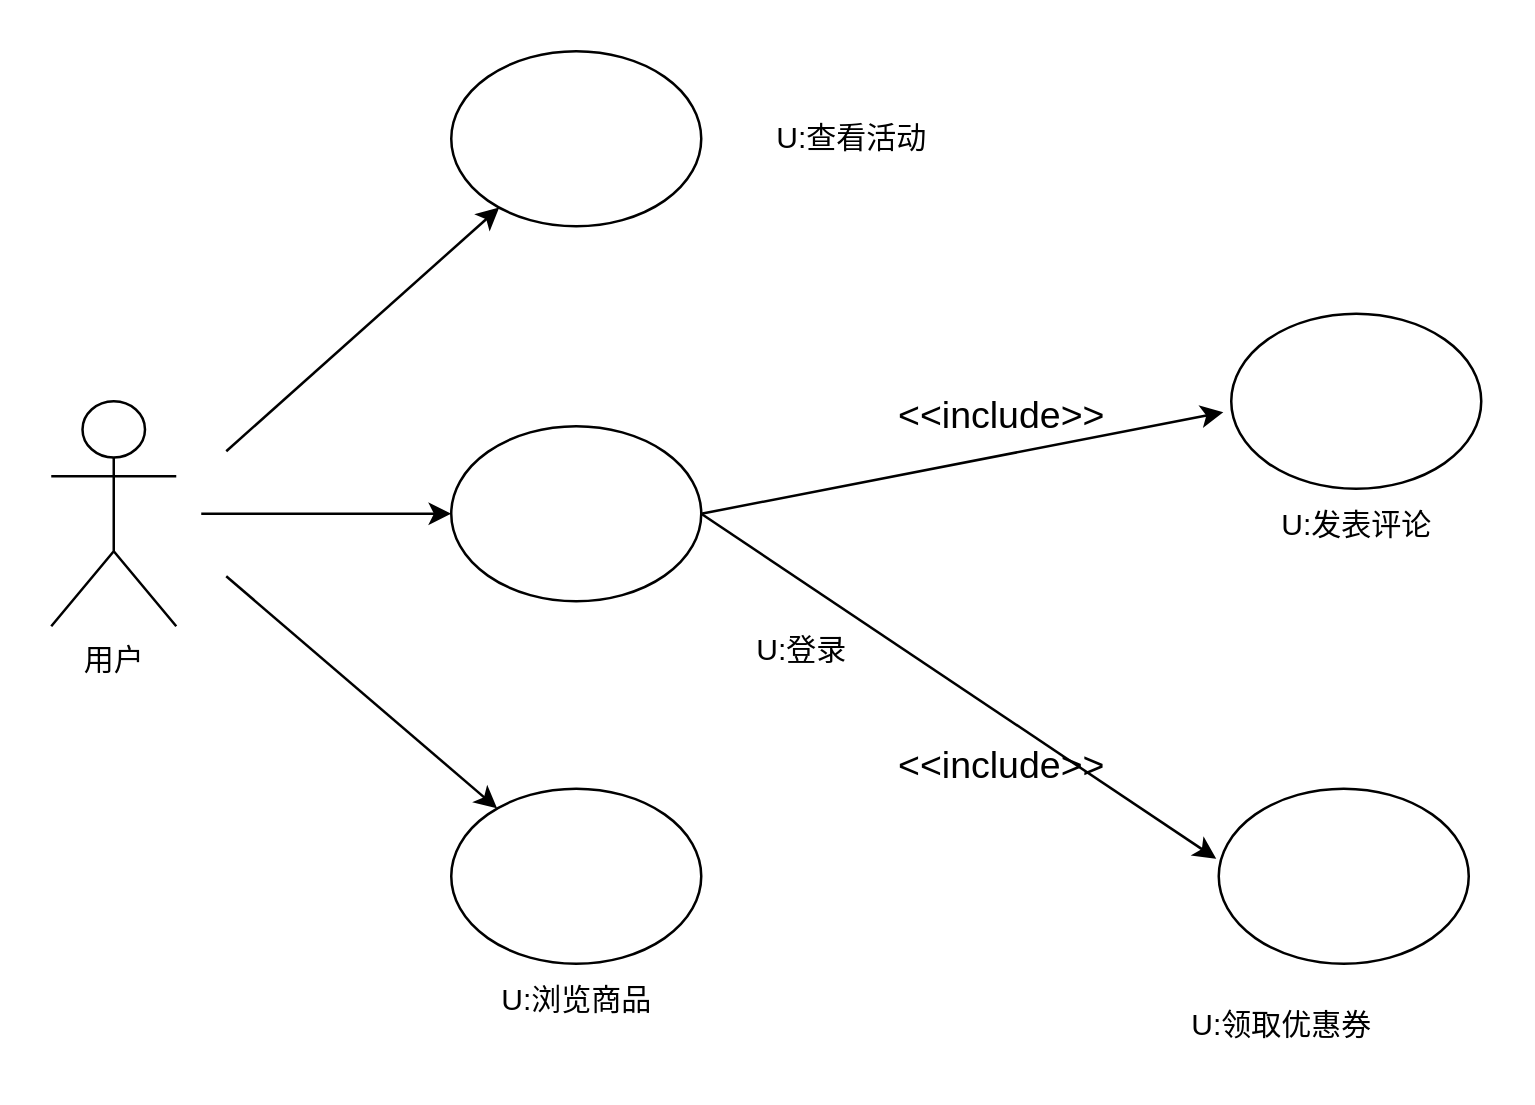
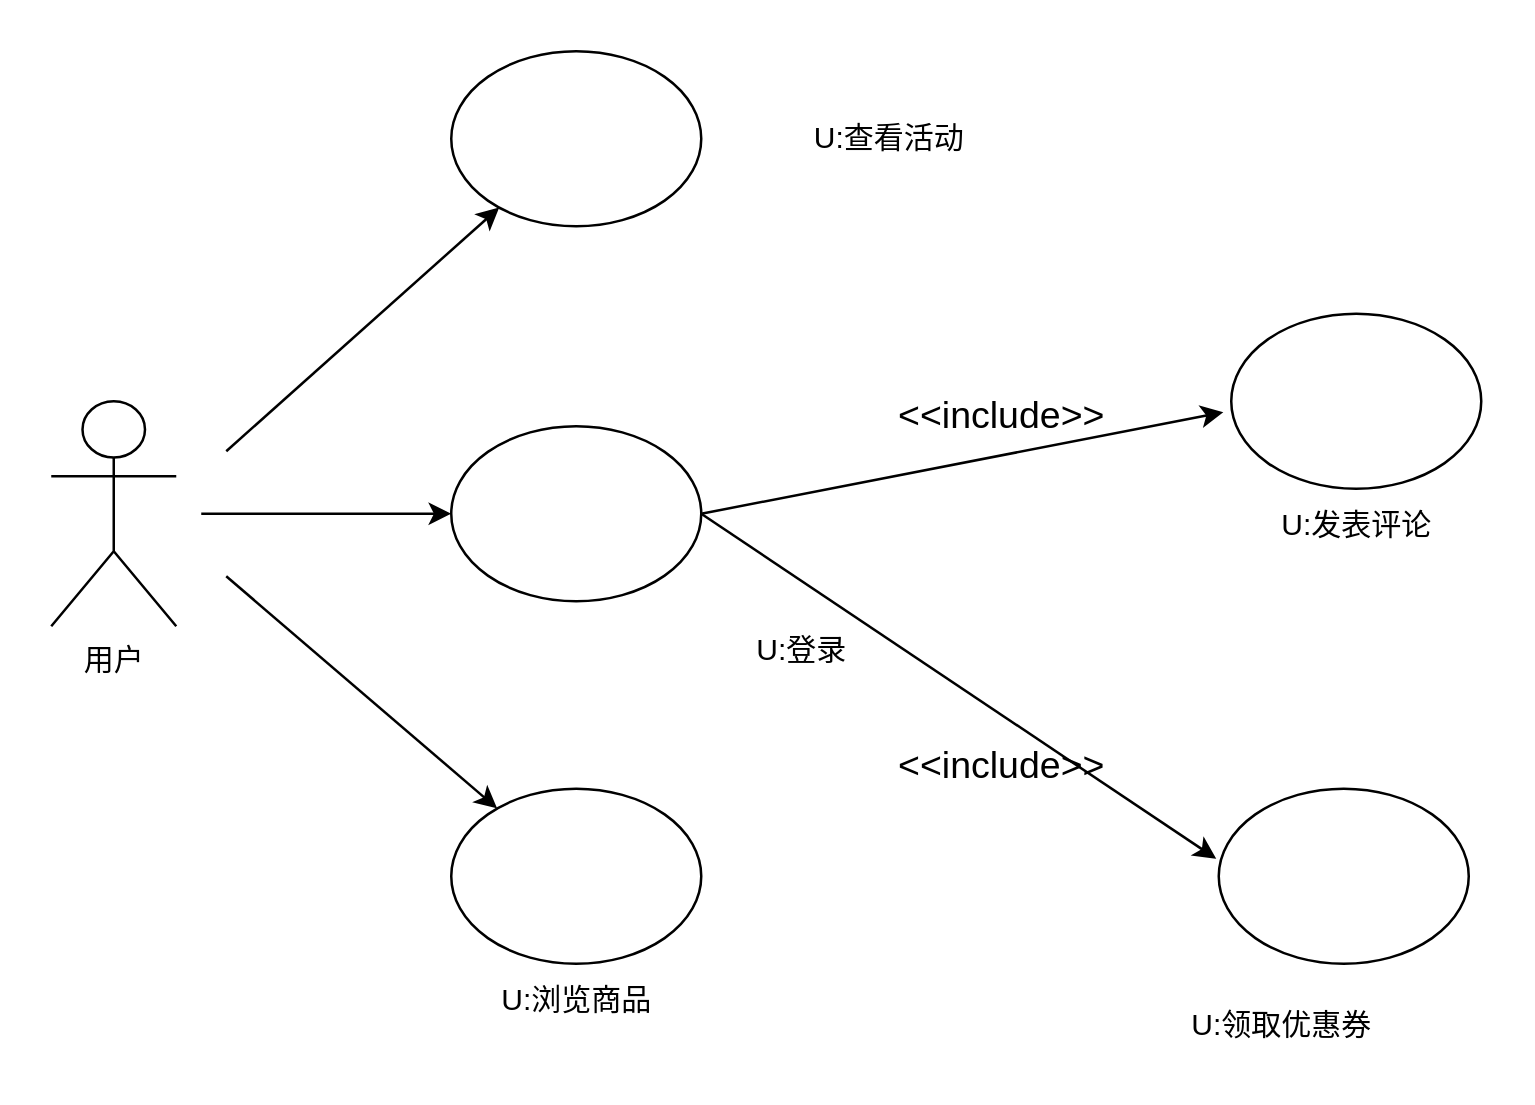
(851, 139) -> (889, 139)
